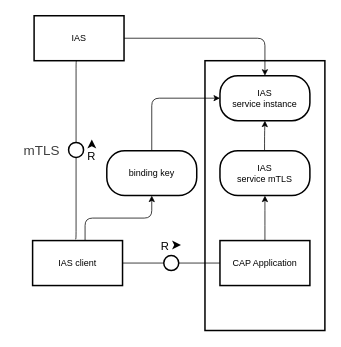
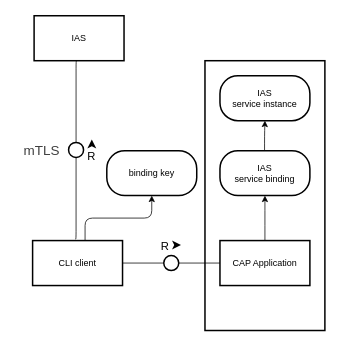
(196, 38) -> none
(159, 98) -> none
(265, 173) -> (265, 173)
(78, 263) -> (78, 263)
